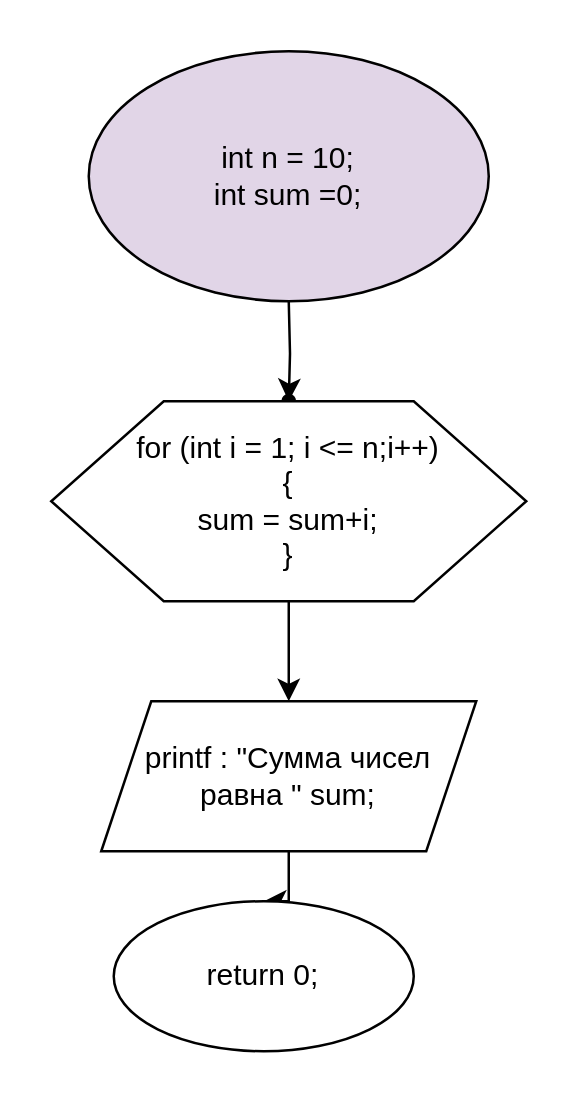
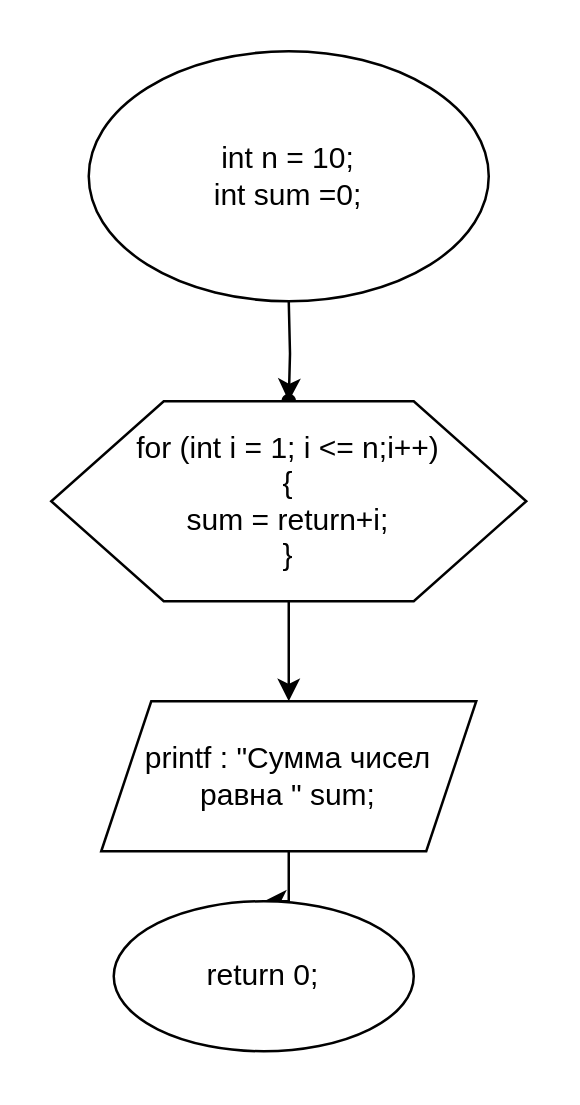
(289, 176) -> (289, 176)
(289, 501) -> (289, 501)
